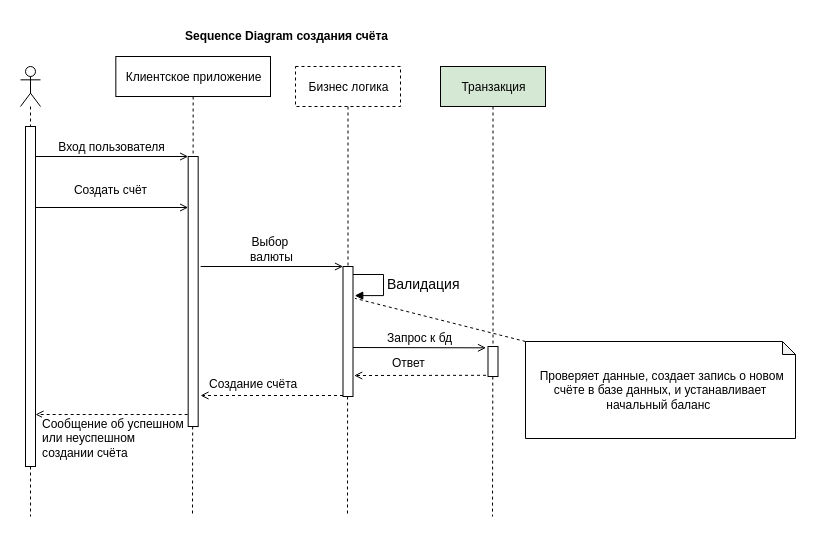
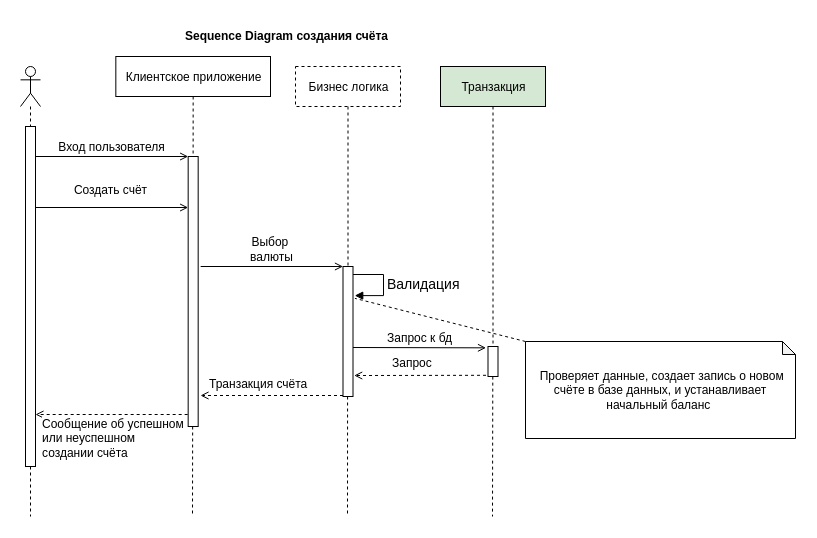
(409, 364) -> (413, 364)
(255, 385) -> (262, 385)
